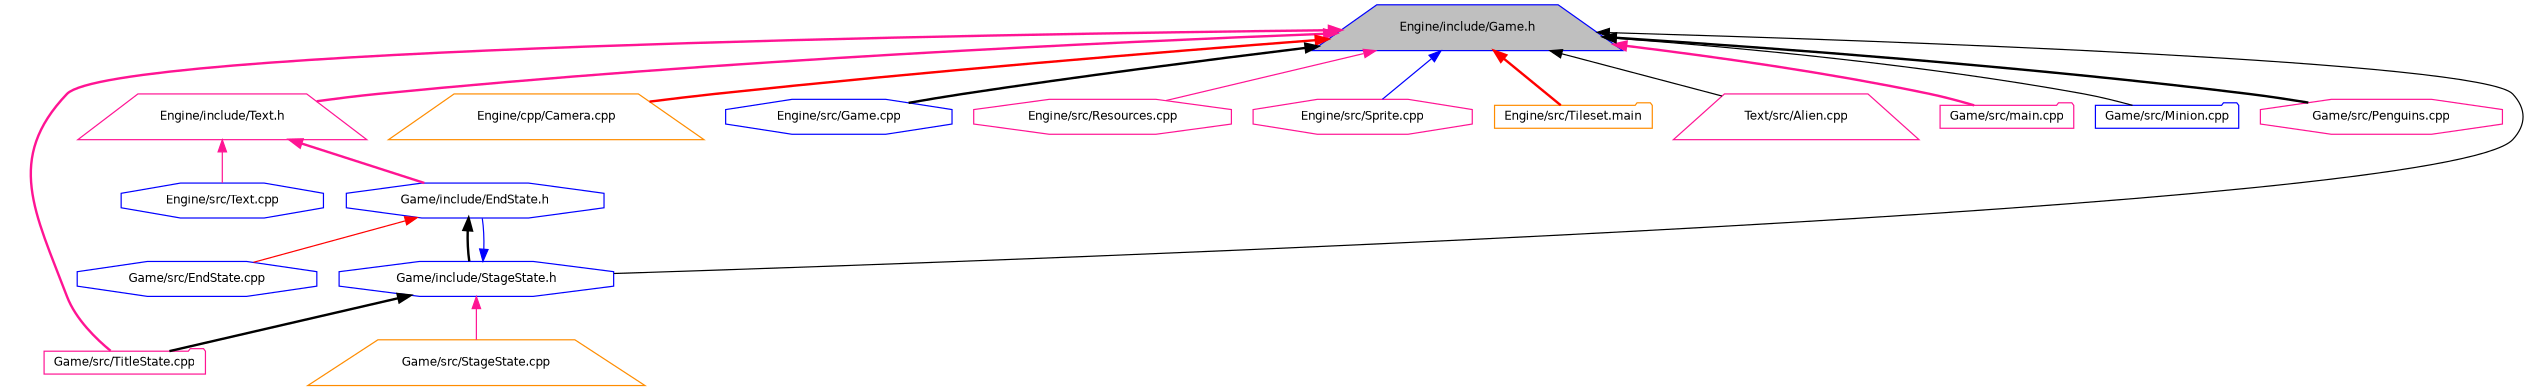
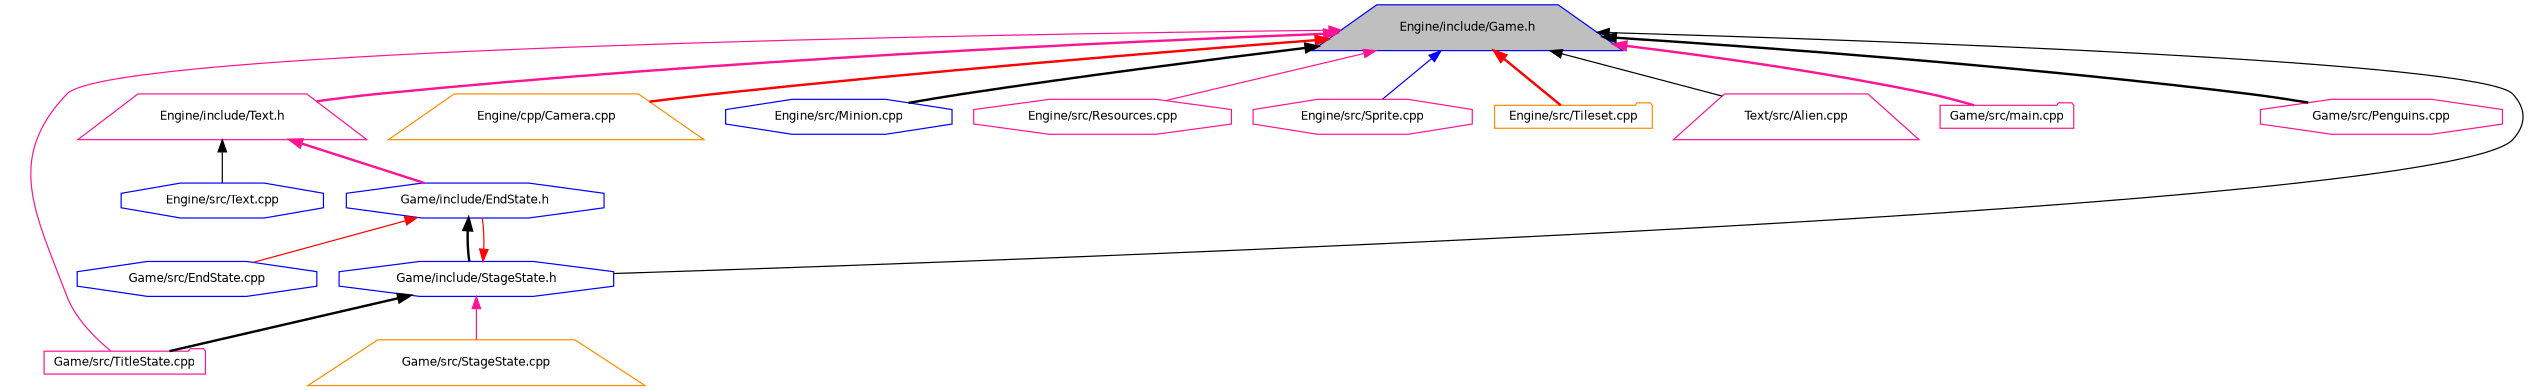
(552, 48) -> (552, 48)
(839, 117) -> (839, 117)
(1573, 117) -> (1573, 117)
(2167, 117) -> none
(222, 167) -> (222, 167)
(484, 234) -> (484, 234)
